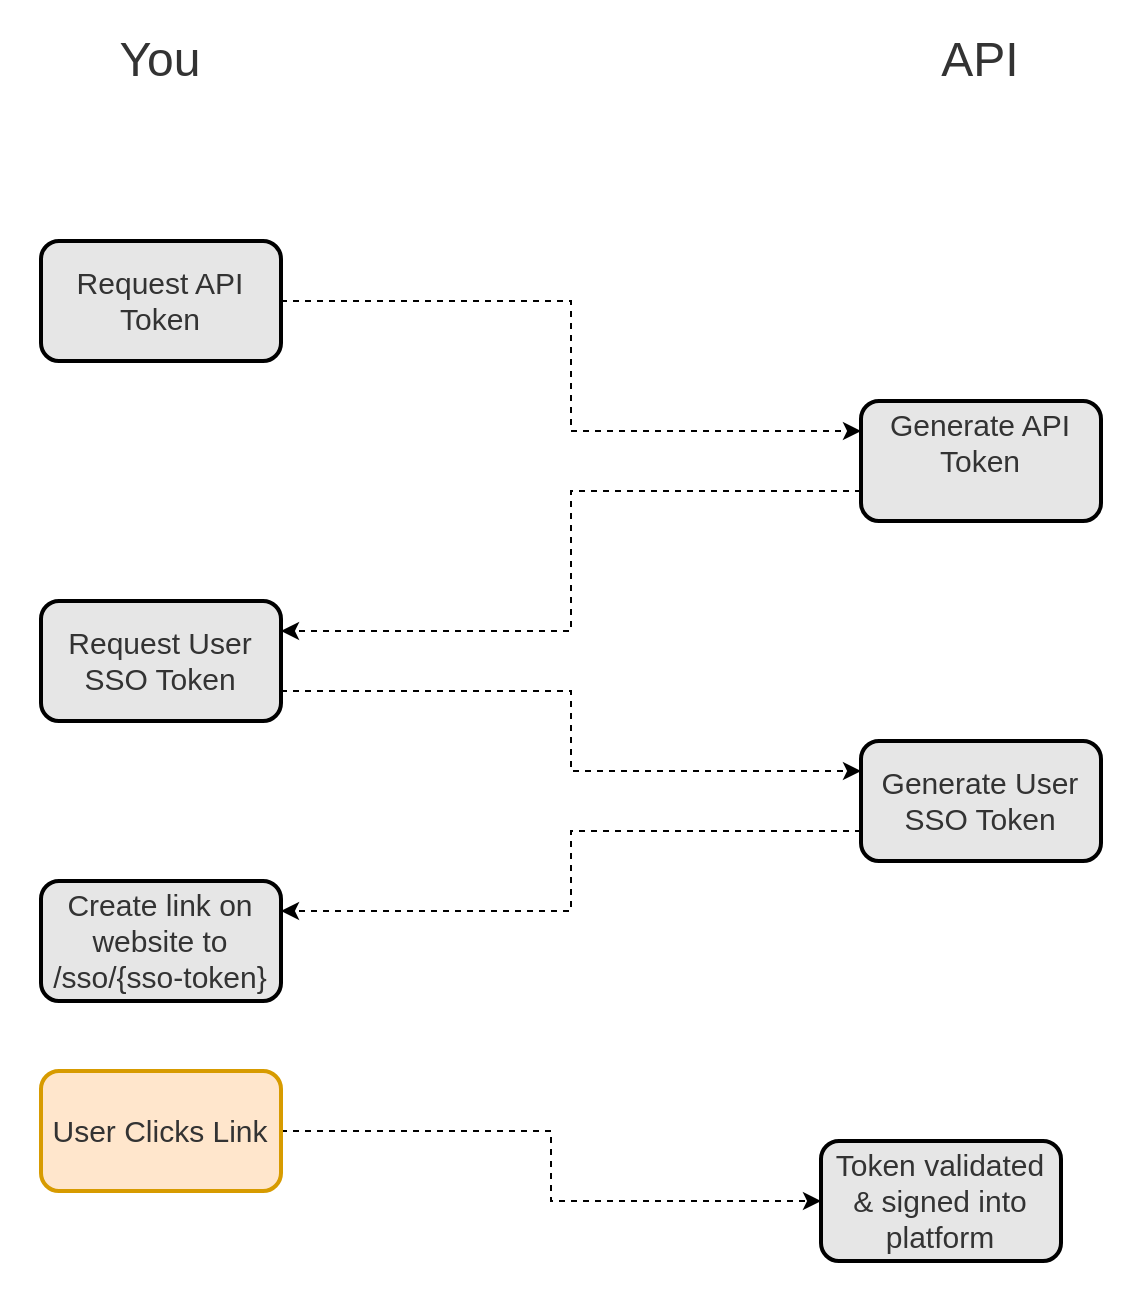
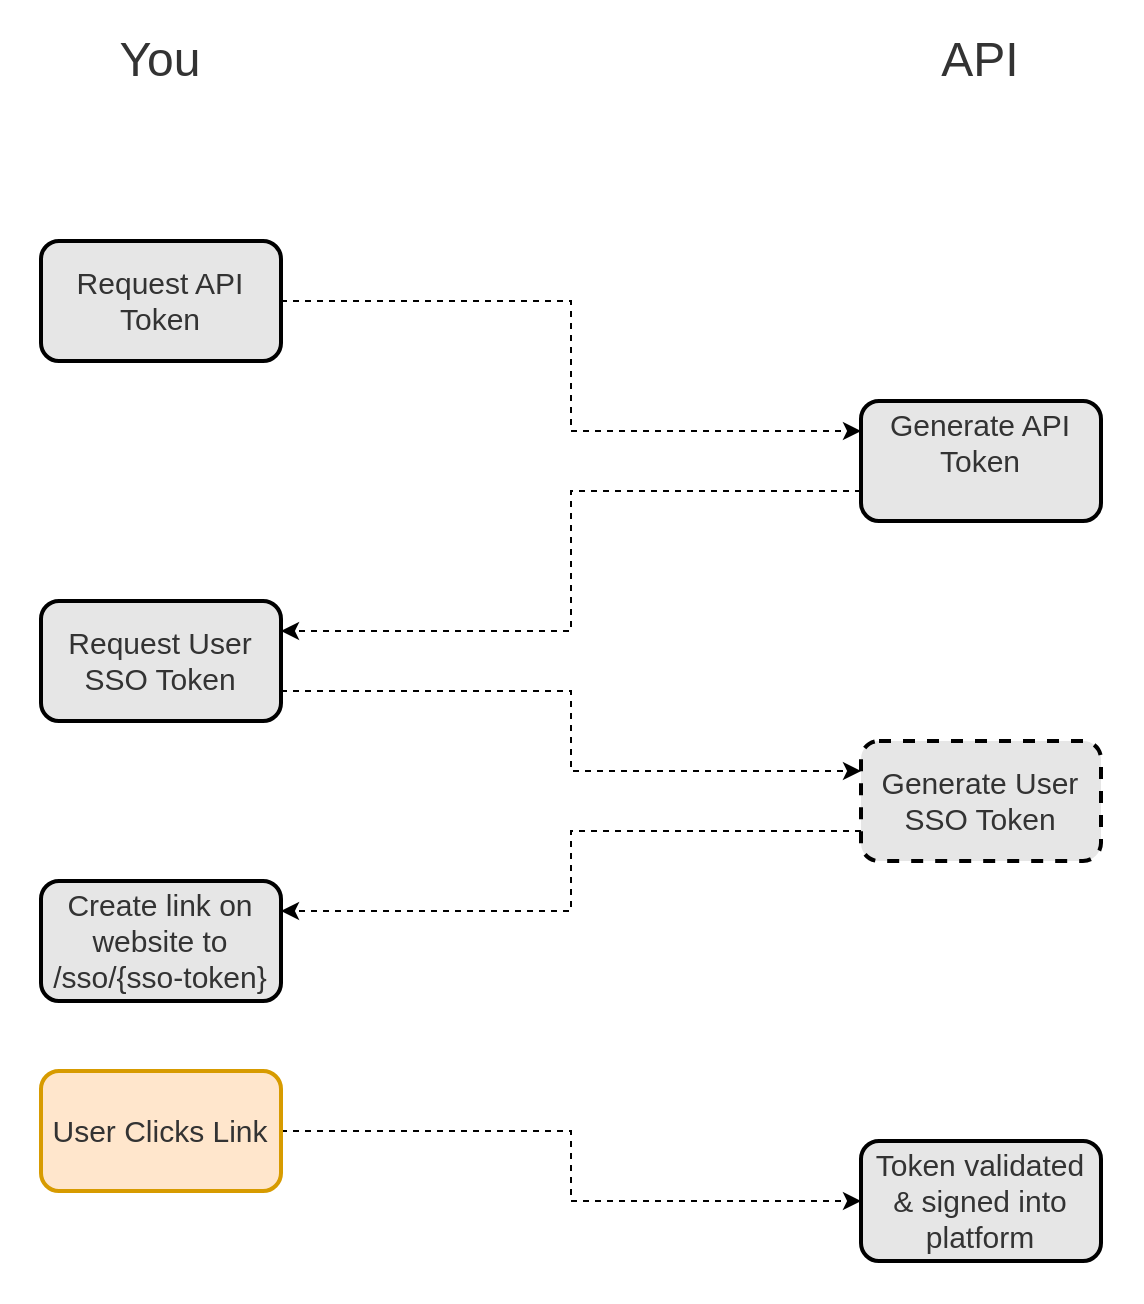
(981, 801) -> (981, 801)
(941, 1201) -> (981, 1201)
